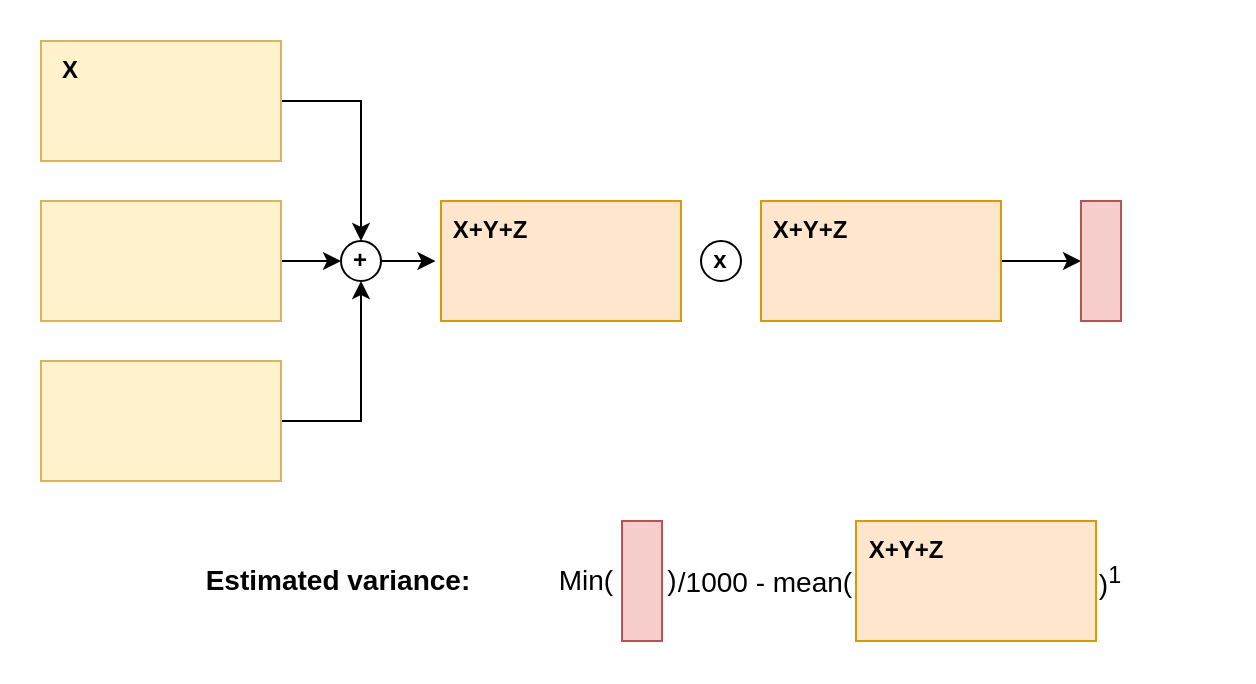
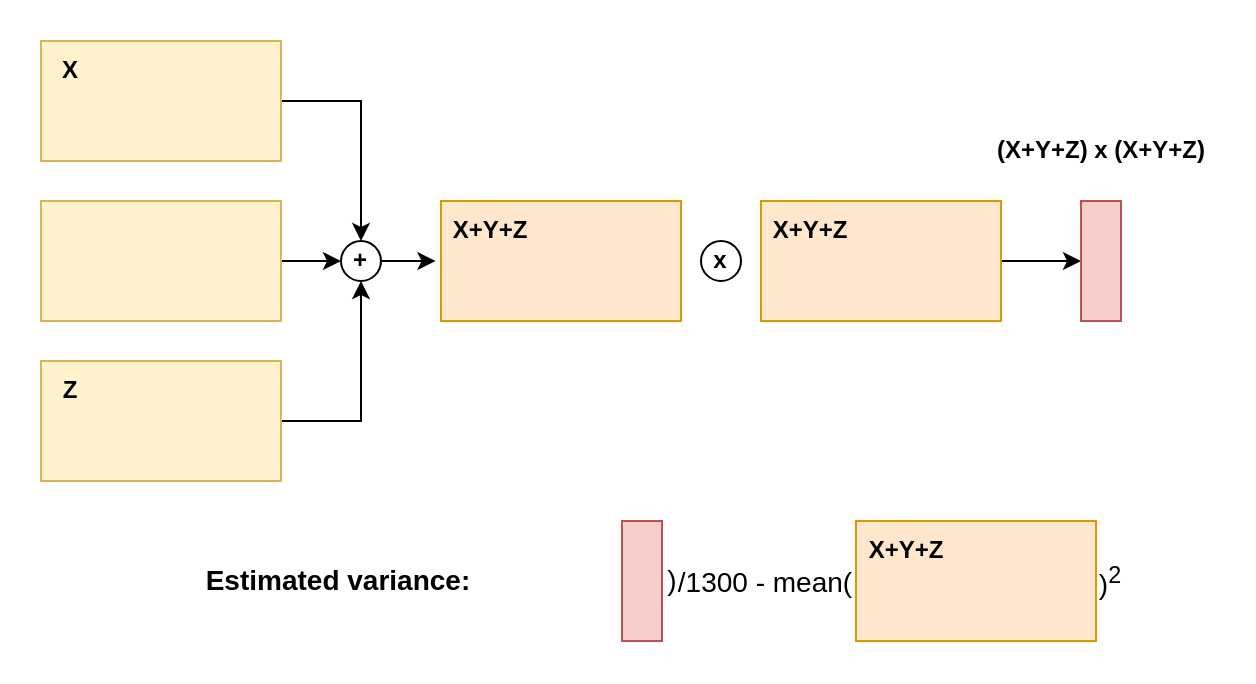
none -> (1101, 151)
none -> (71, 391)
(586, 581) -> none
(1111, 581) -> (1111, 581)
(766, 583) -> (766, 583)
